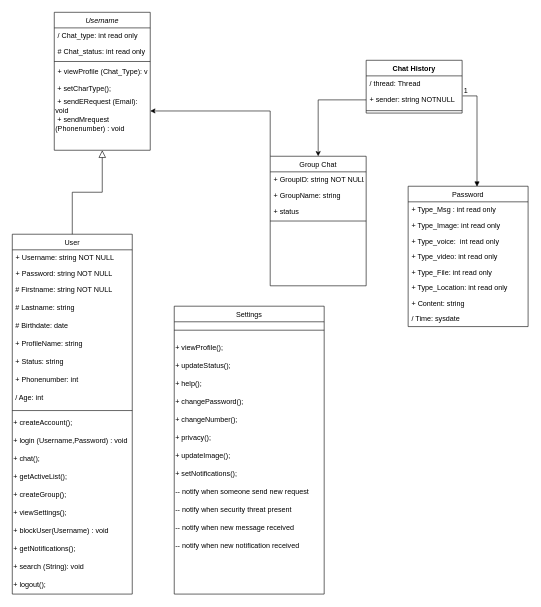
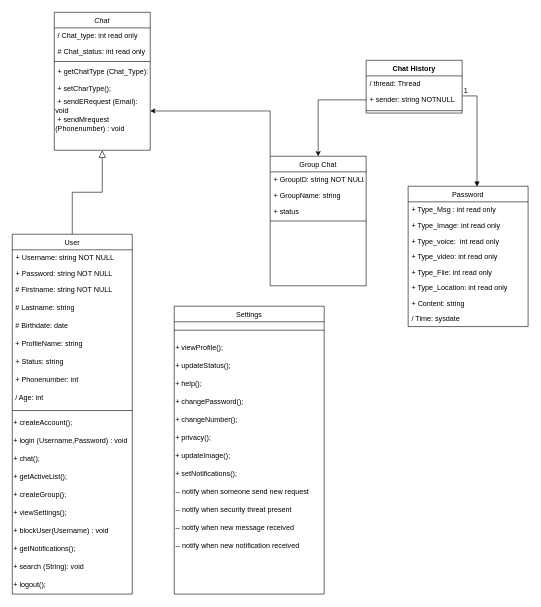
(102, 20) -> (102, 20)
(113, 72) -> (115, 72)
